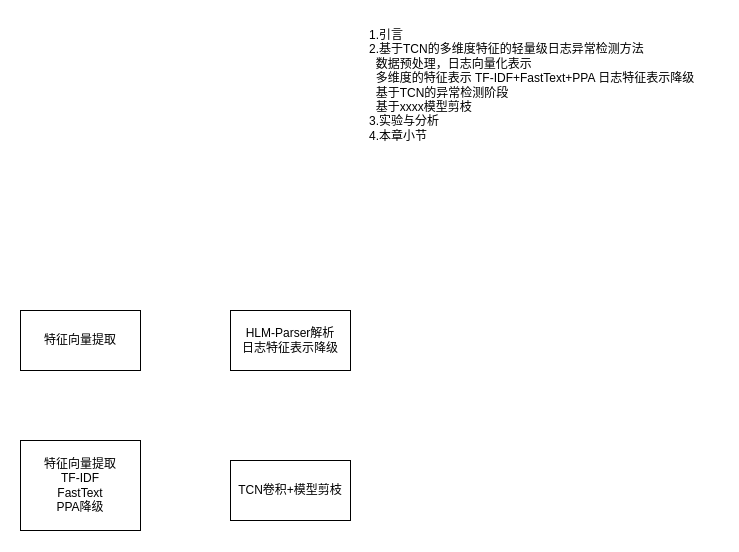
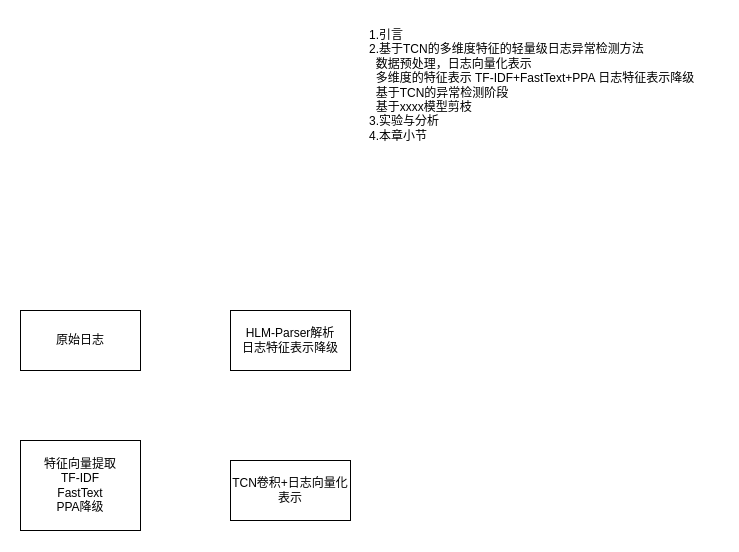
(81, 341) -> (81, 341)
(291, 491) -> (291, 491)
